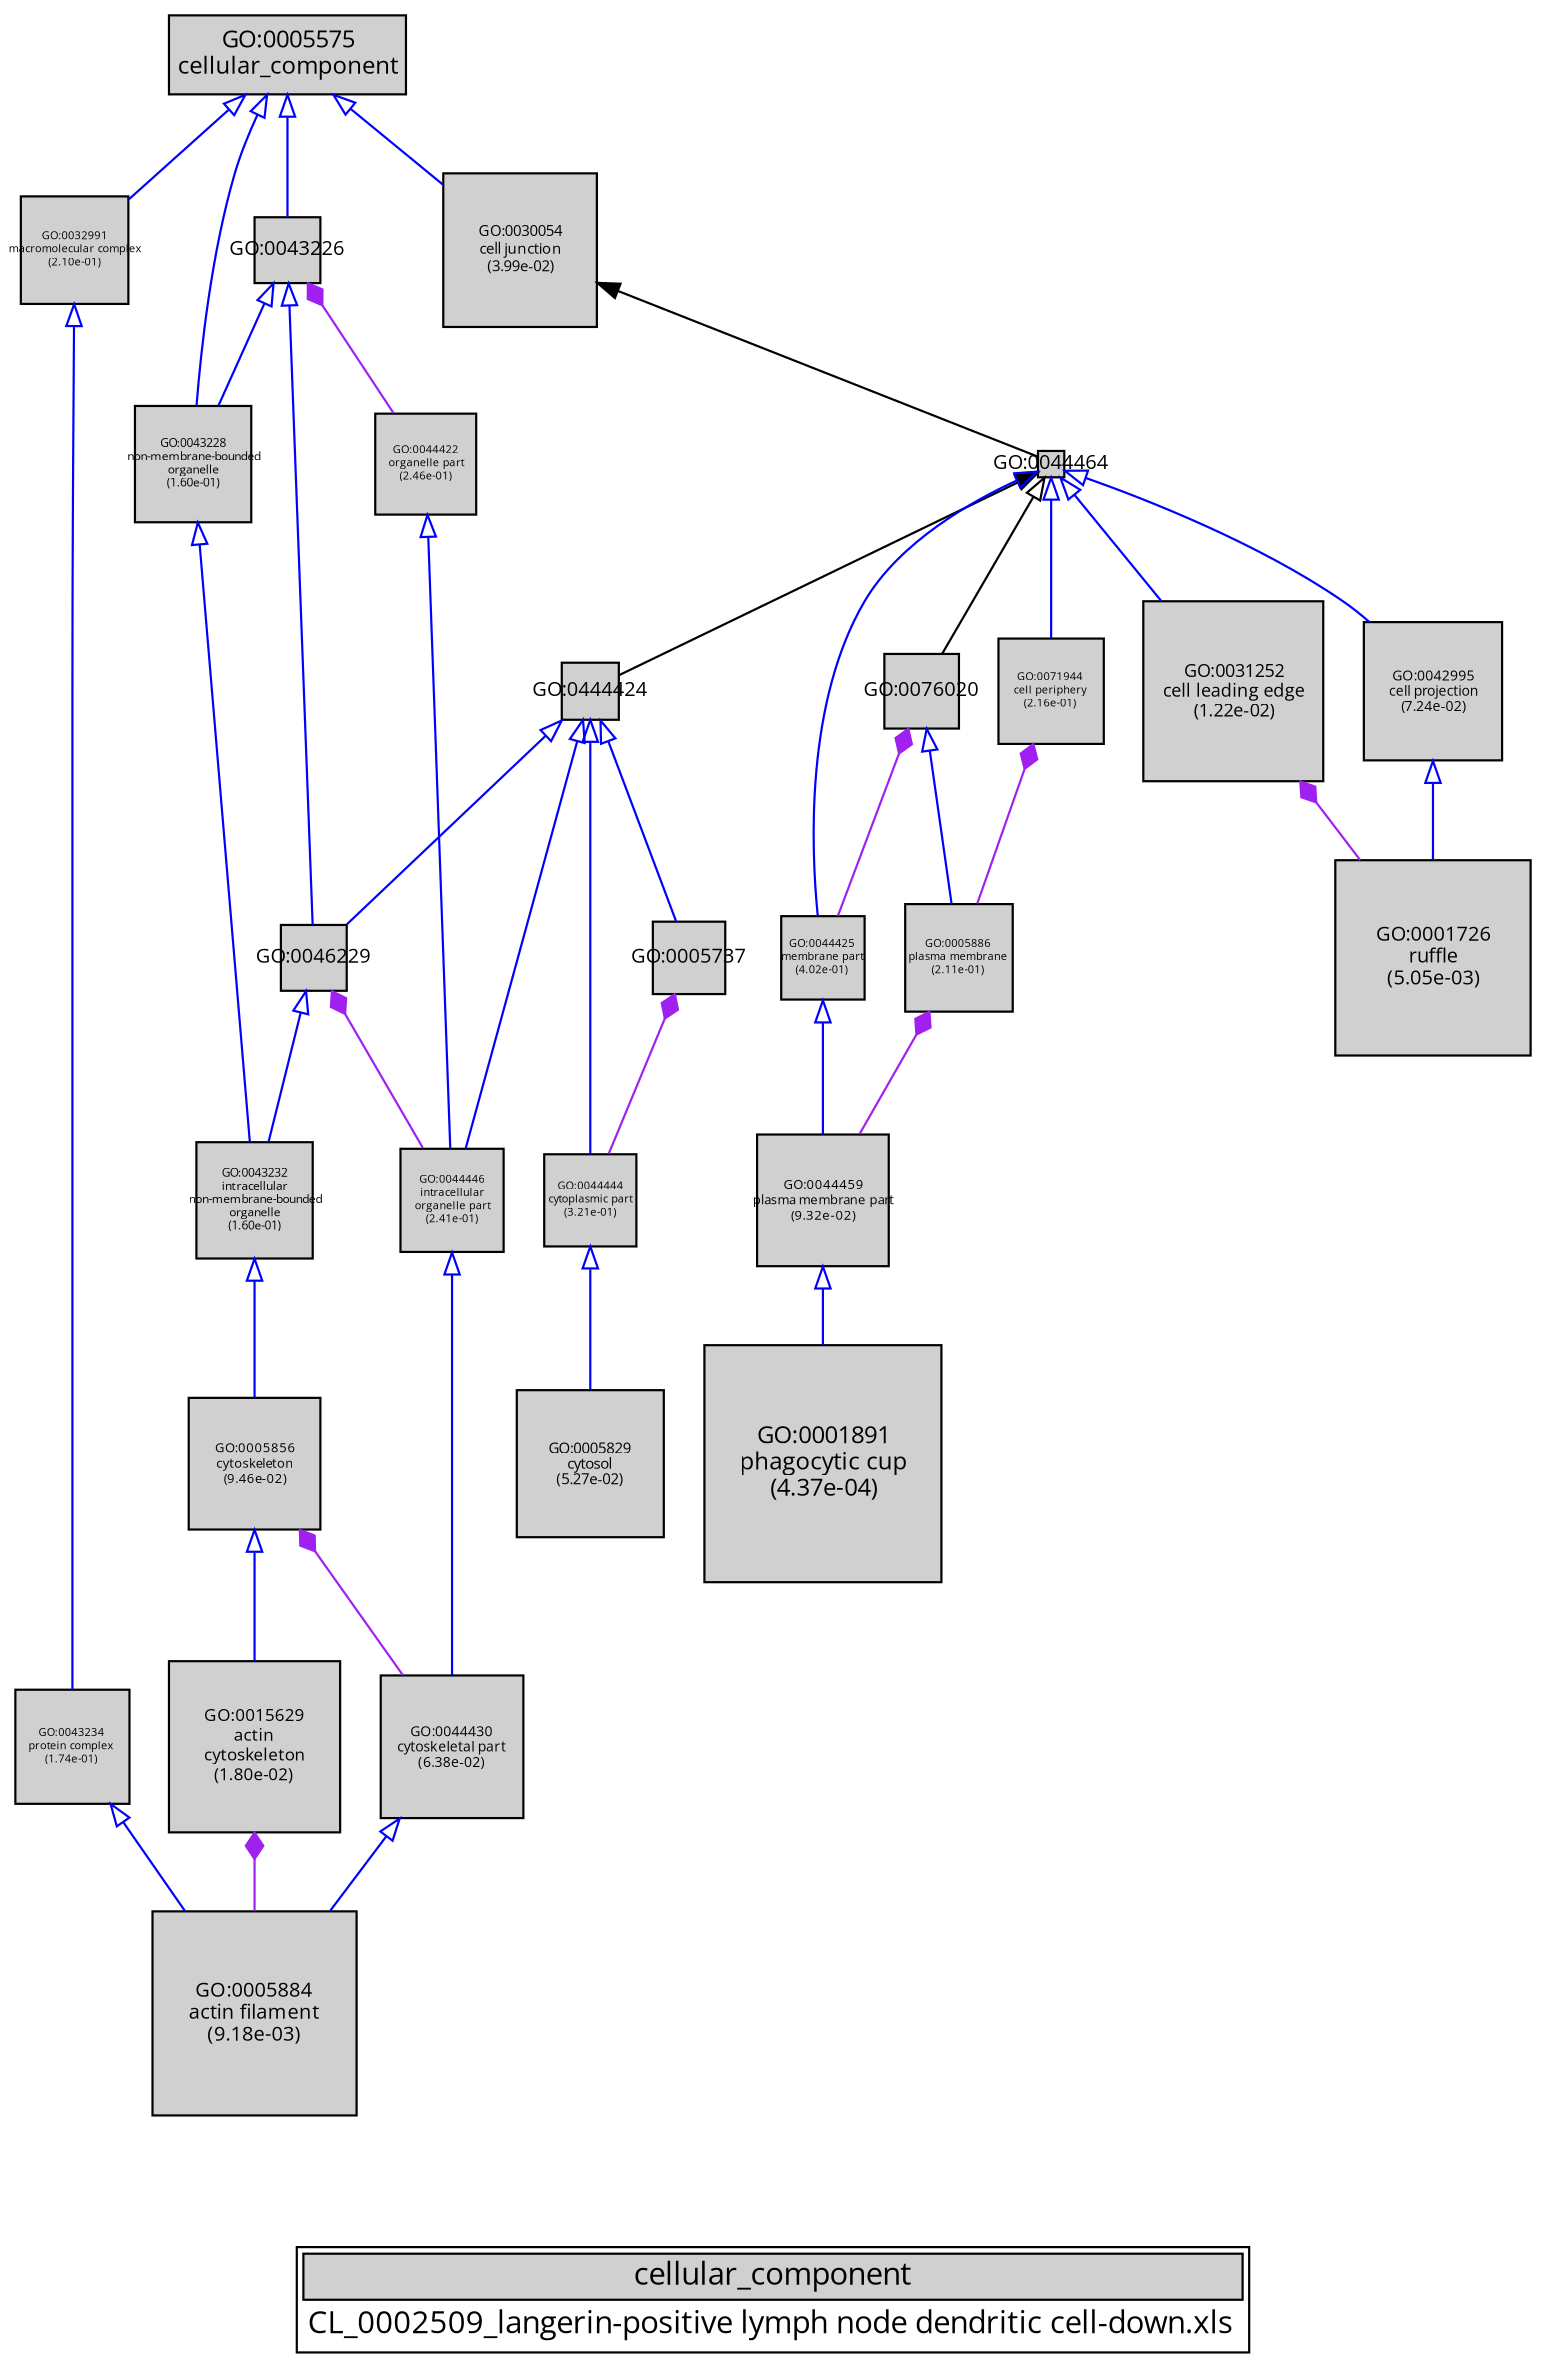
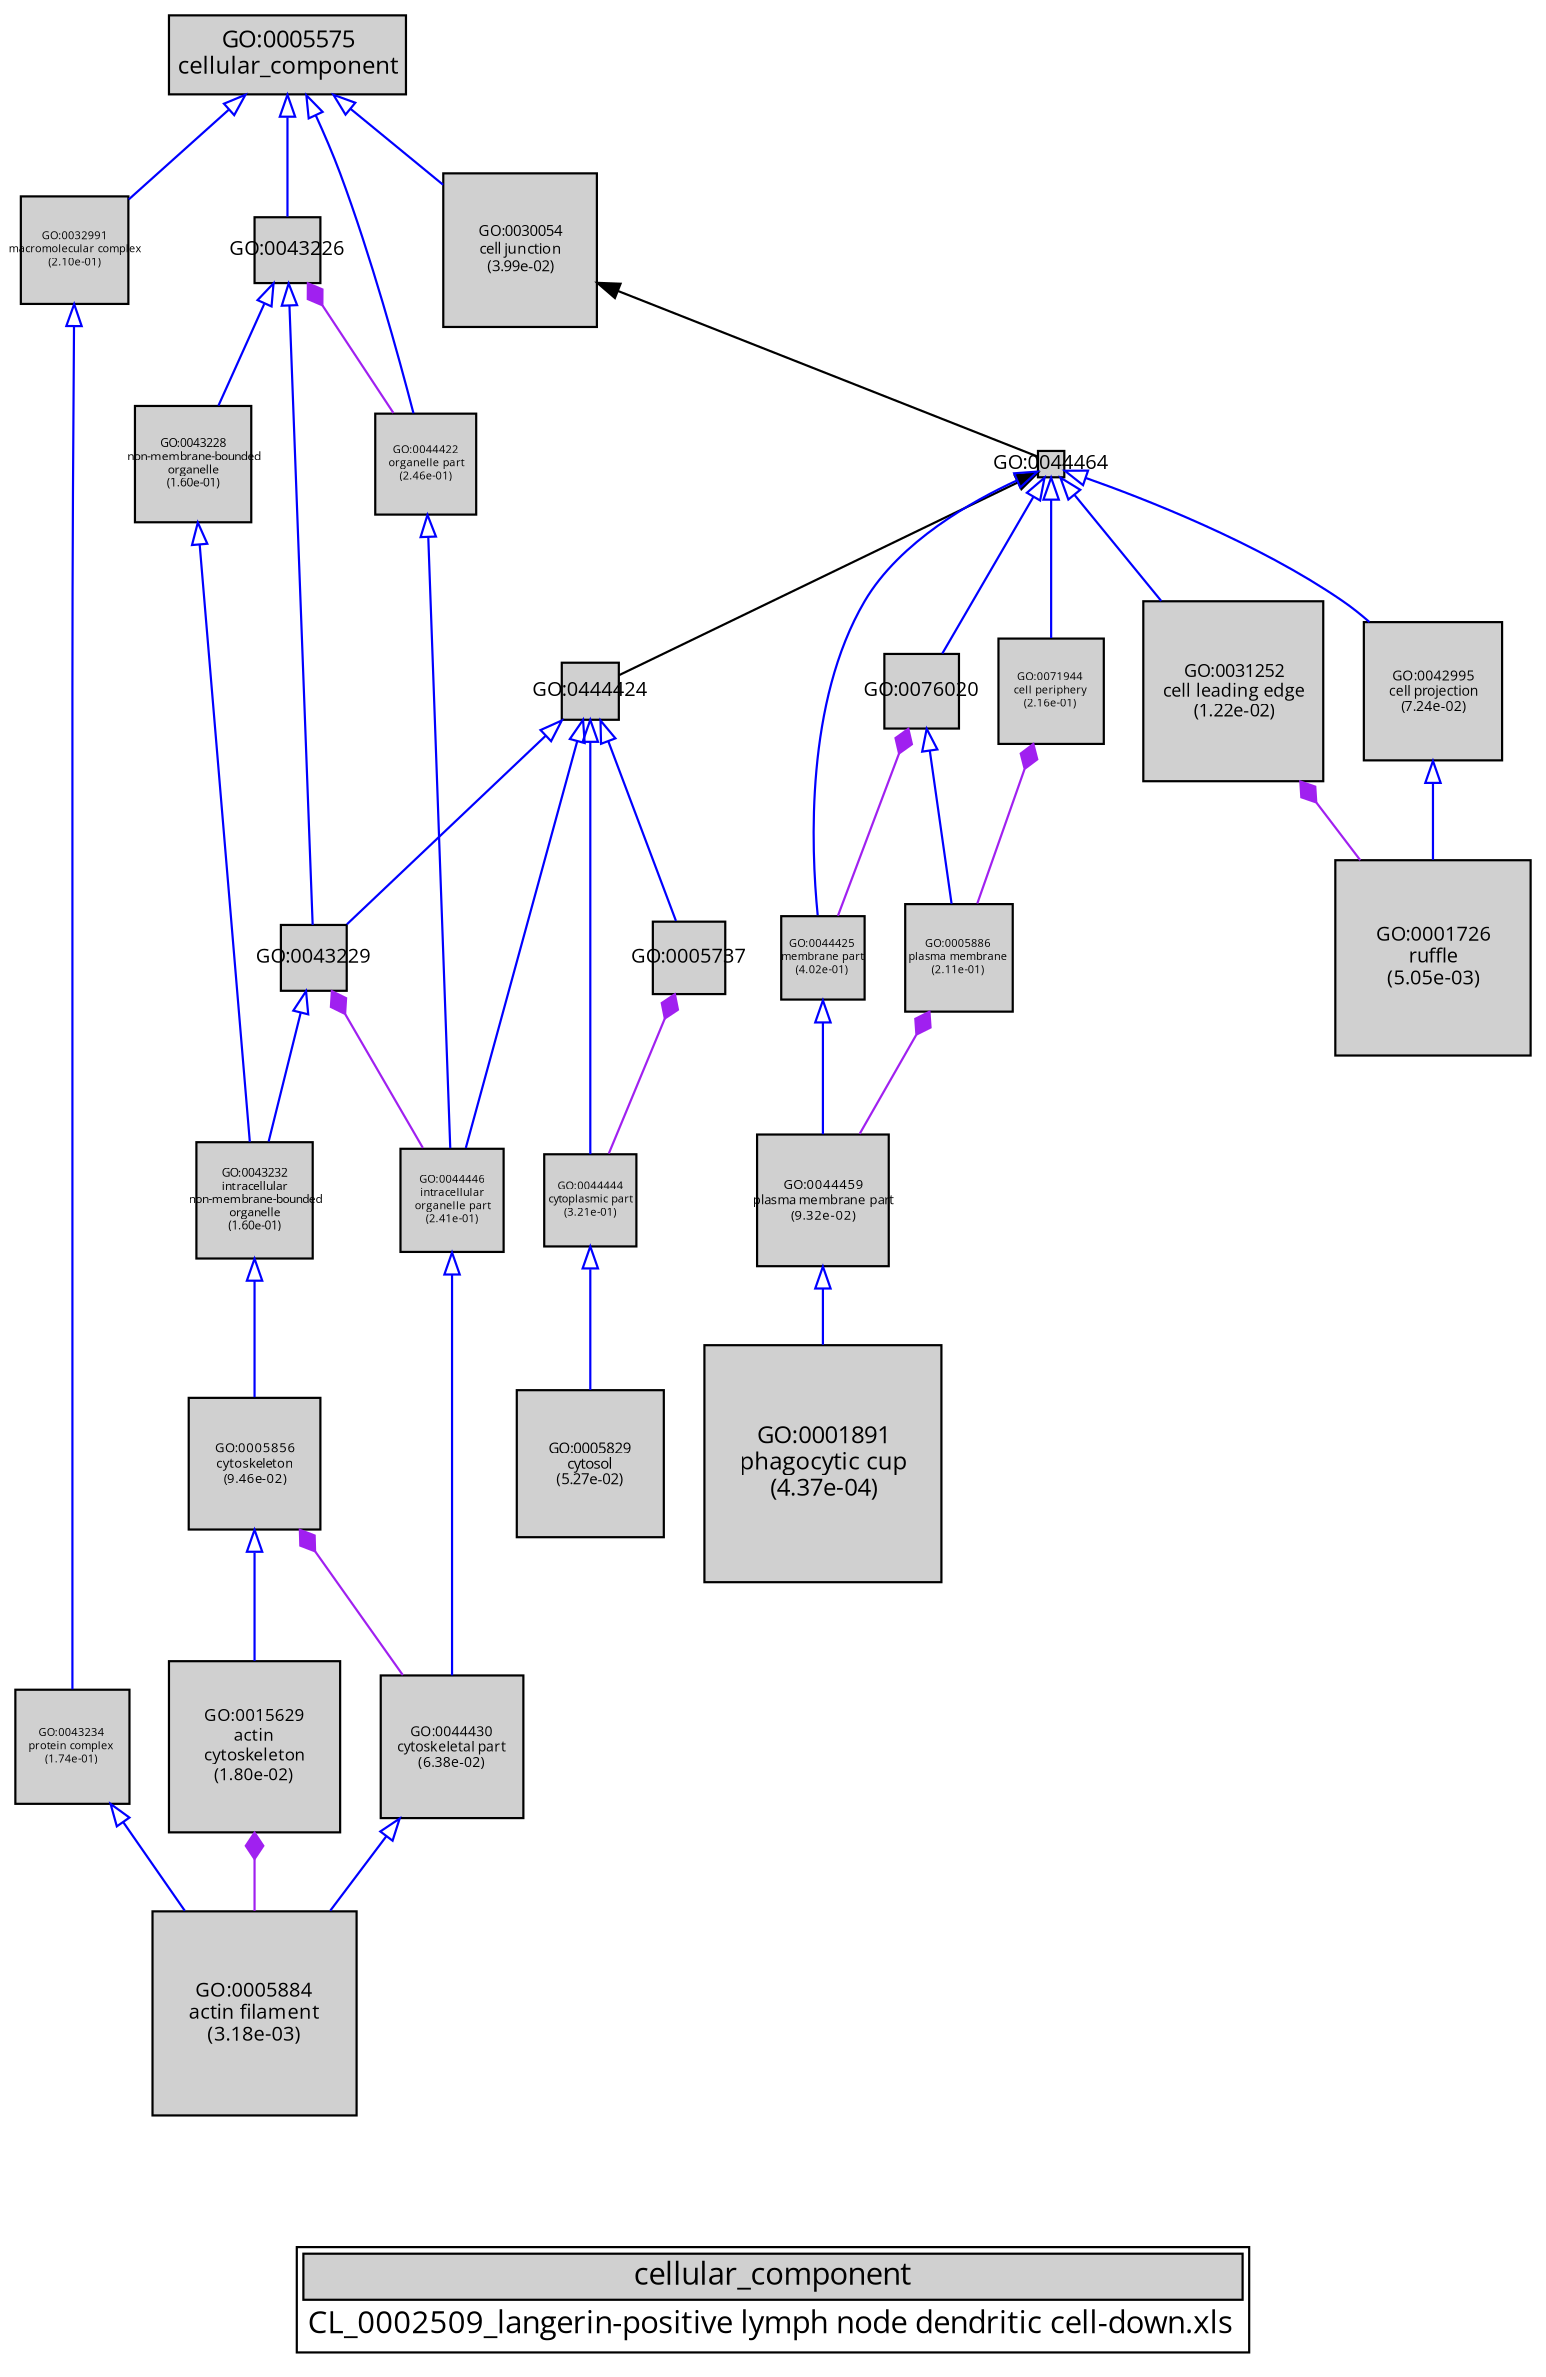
(215, 258) -> (370, 262)
(988, 575) -> (988, 575)
(314, 958) -> (314, 958)
(255, 2035) -> (255, 2035)
